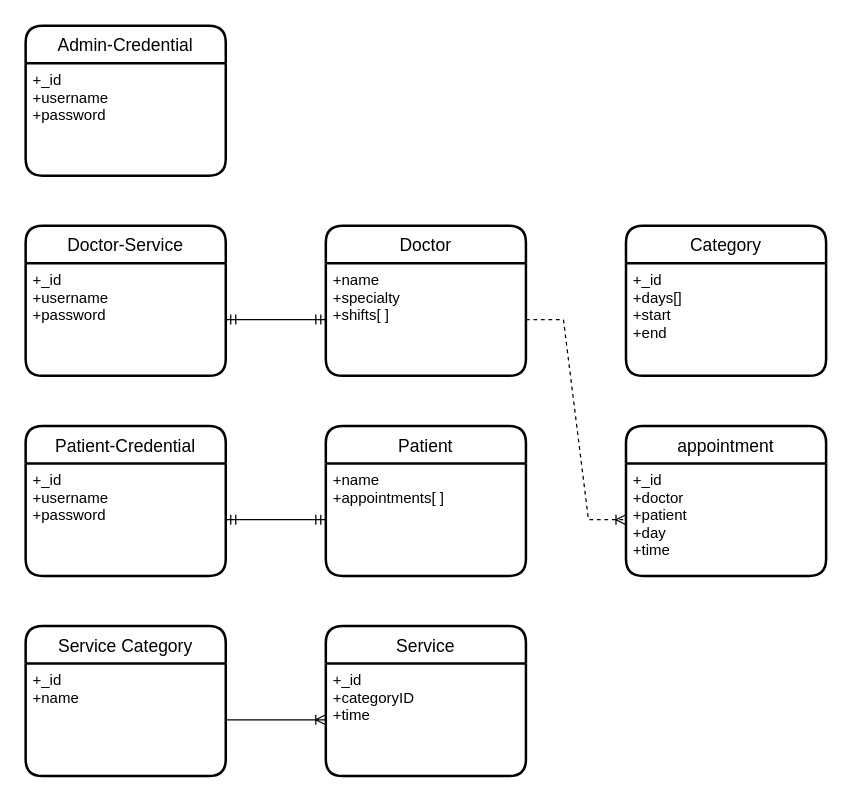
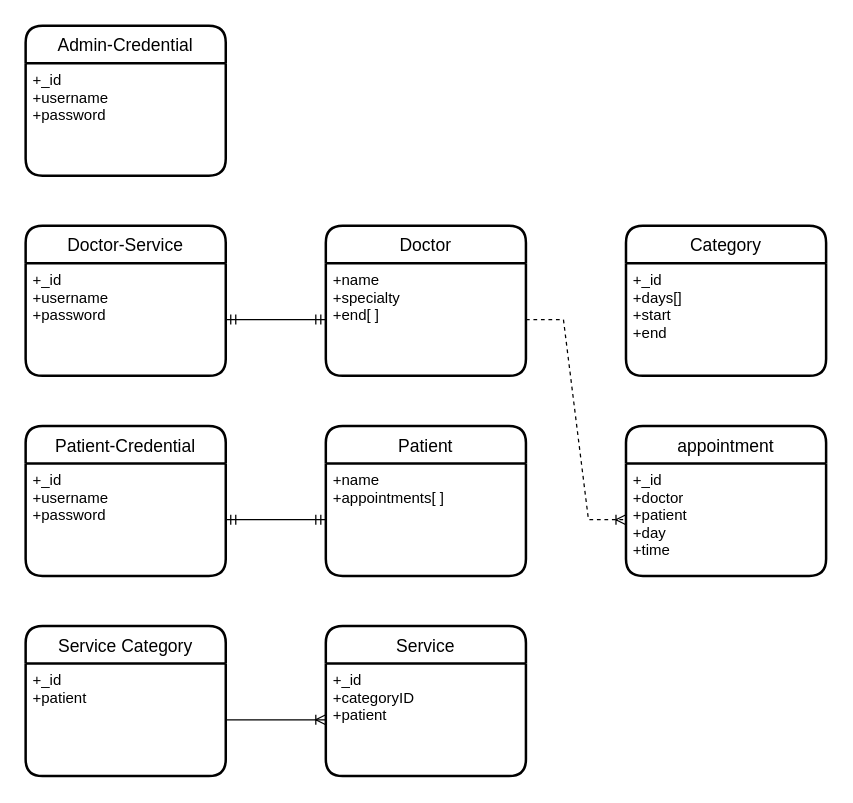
(354, 280) -> (354, 280)
(47, 680) -> (47, 680)
(347, 680) -> (347, 680)
